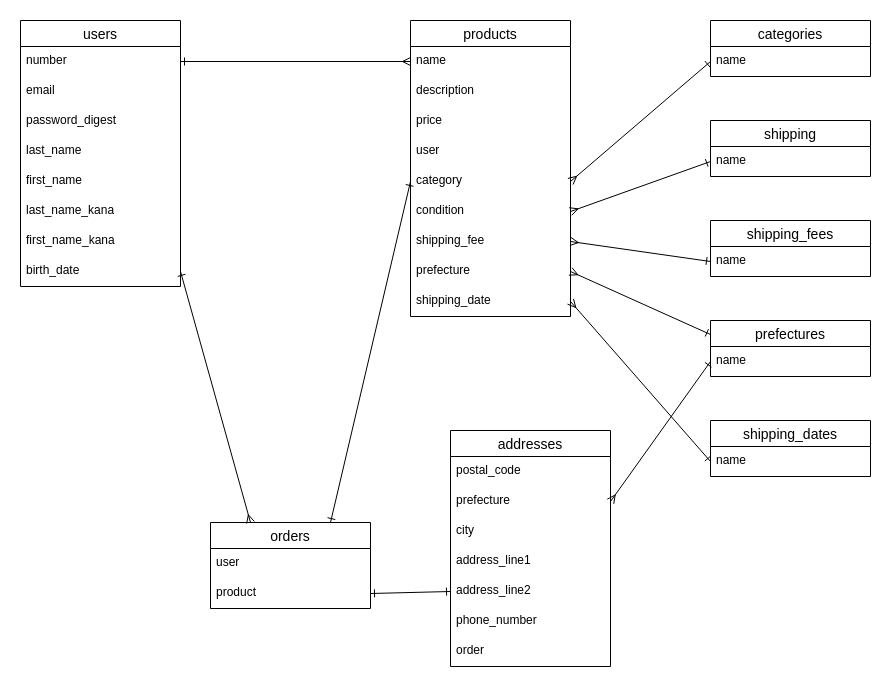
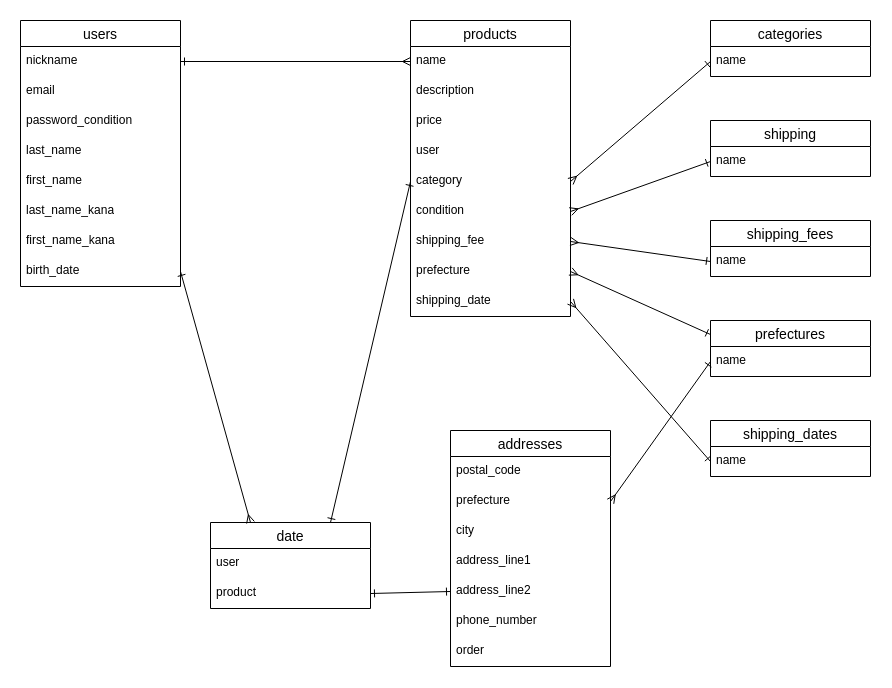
(47, 61) -> (52, 61)
(75, 121) -> (84, 121)
(290, 536) -> (290, 536)
